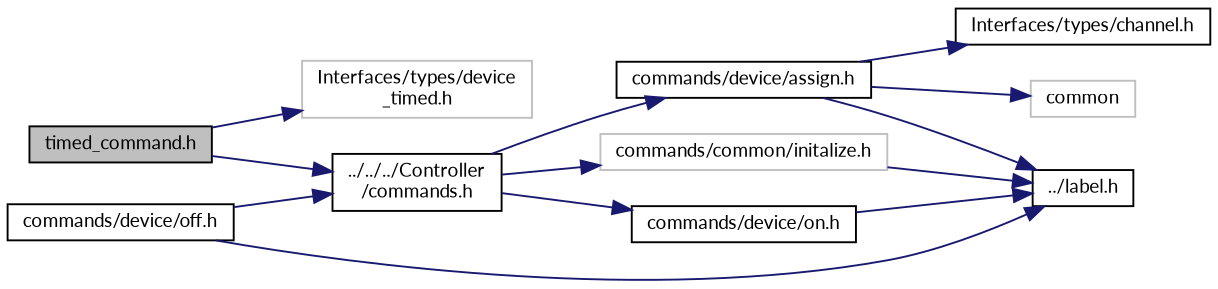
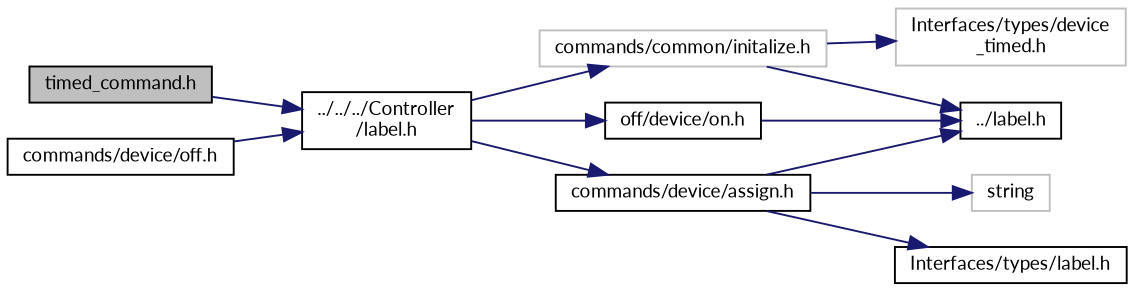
(1083, 27) -> (1011, 265)
(1083, 99) -> (1011, 193)
(247, 121) -> (852, 43)
(417, 182) -> (387, 121)
(744, 224) -> (683, 121)
(625, 279) -> none
